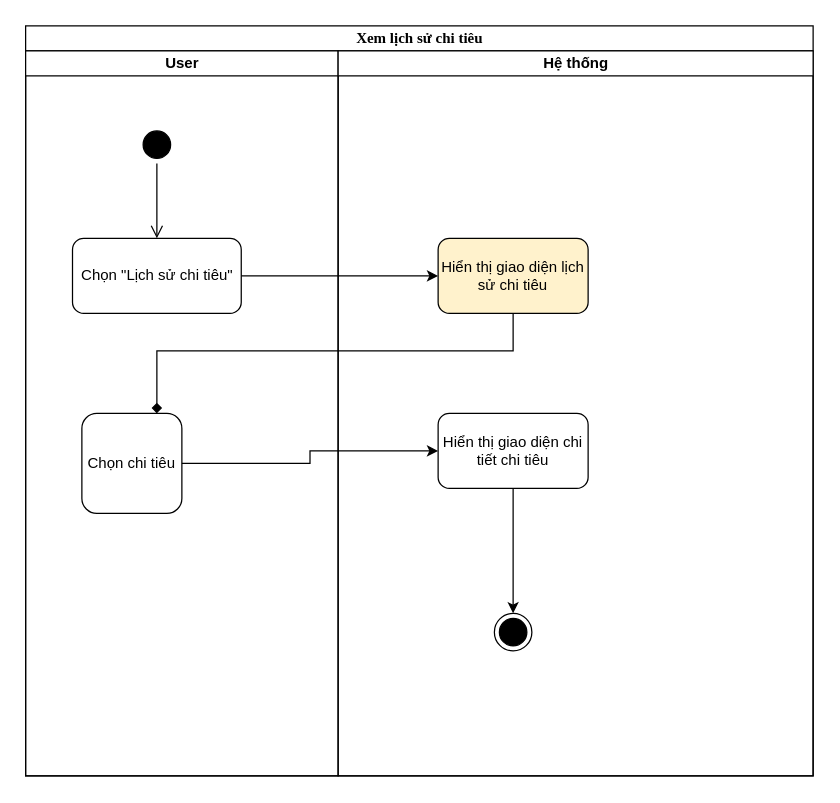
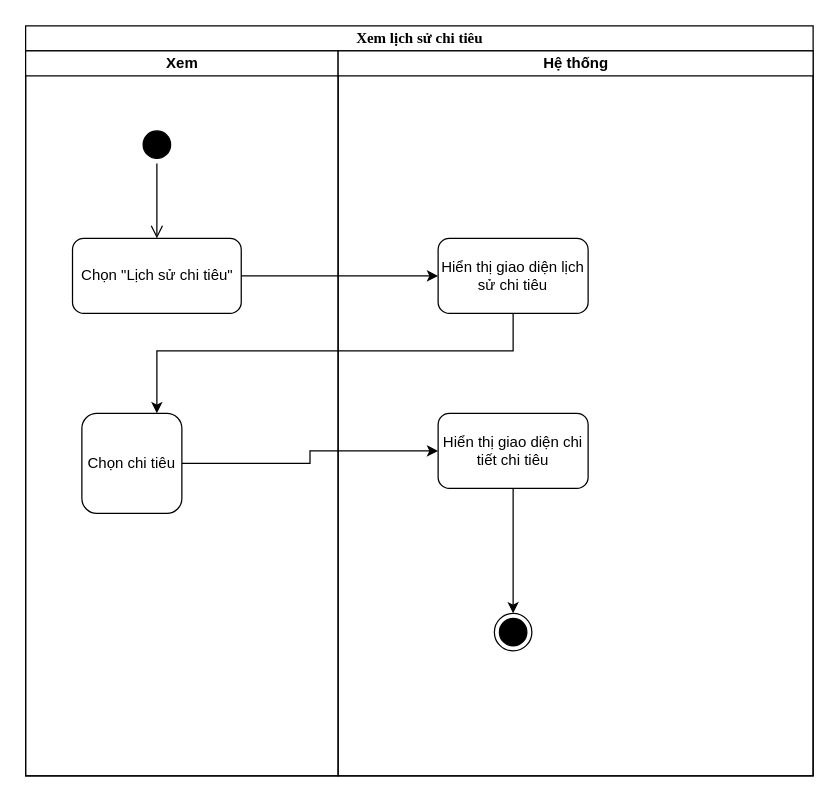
(183, 63) -> (183, 63)
(513, 276) -> (513, 276)
(157, 402) -> (157, 403)
